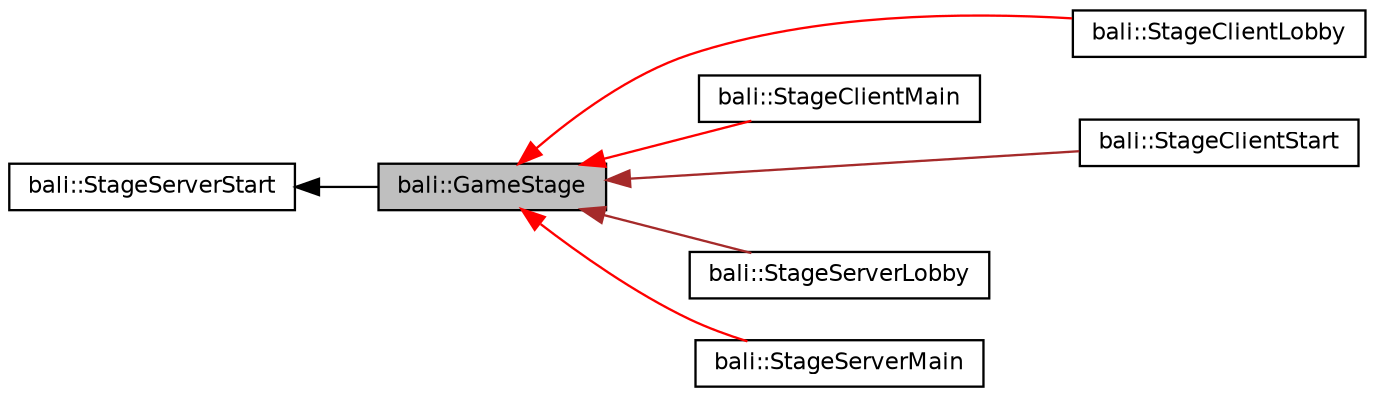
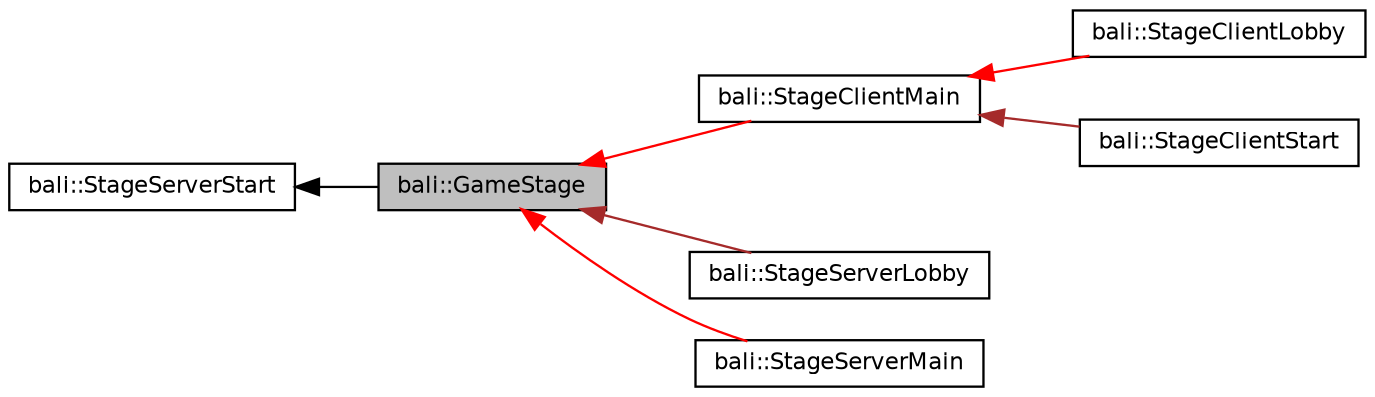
(789, 30) -> (1041, 64)
(855, 165) -> (1042, 122)
